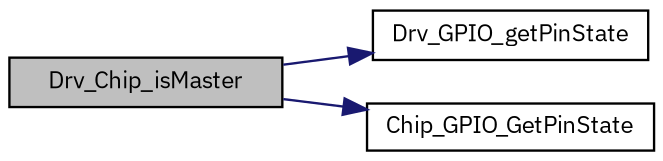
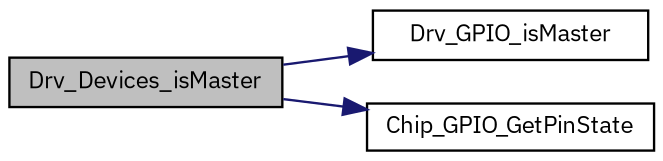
(511, 35) -> (511, 35)
(146, 82) -> (146, 82)
